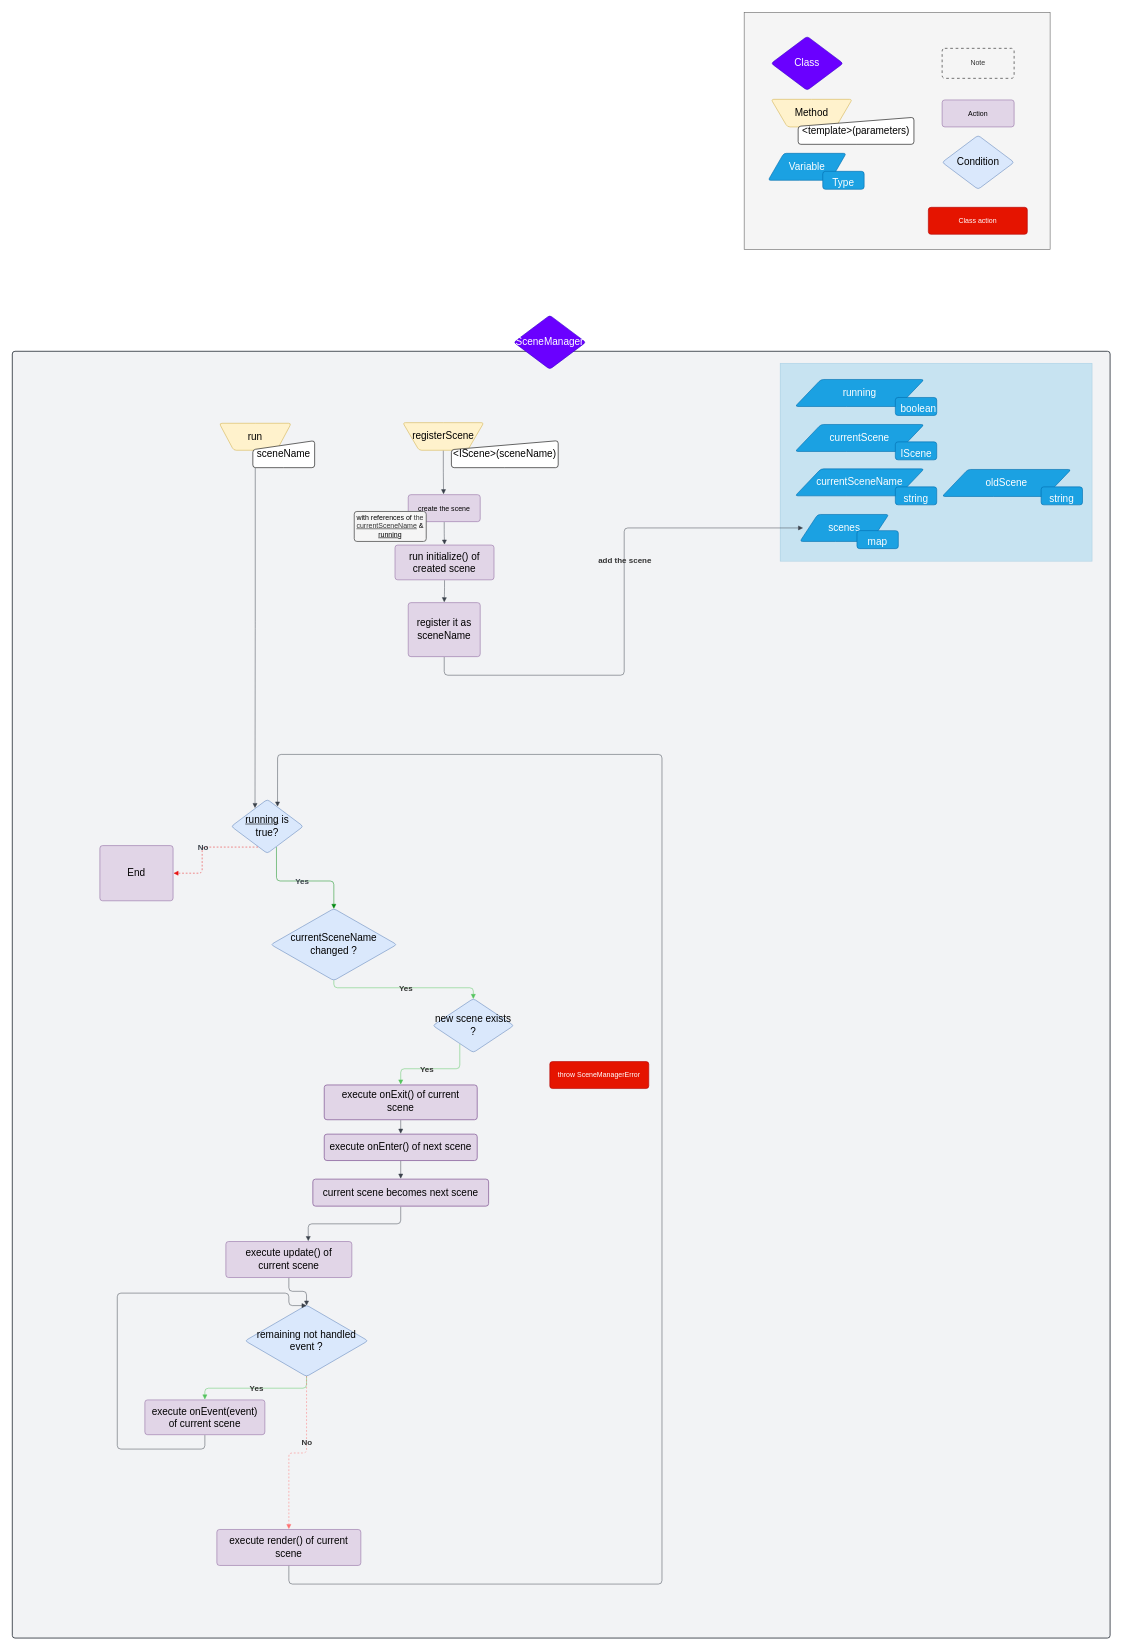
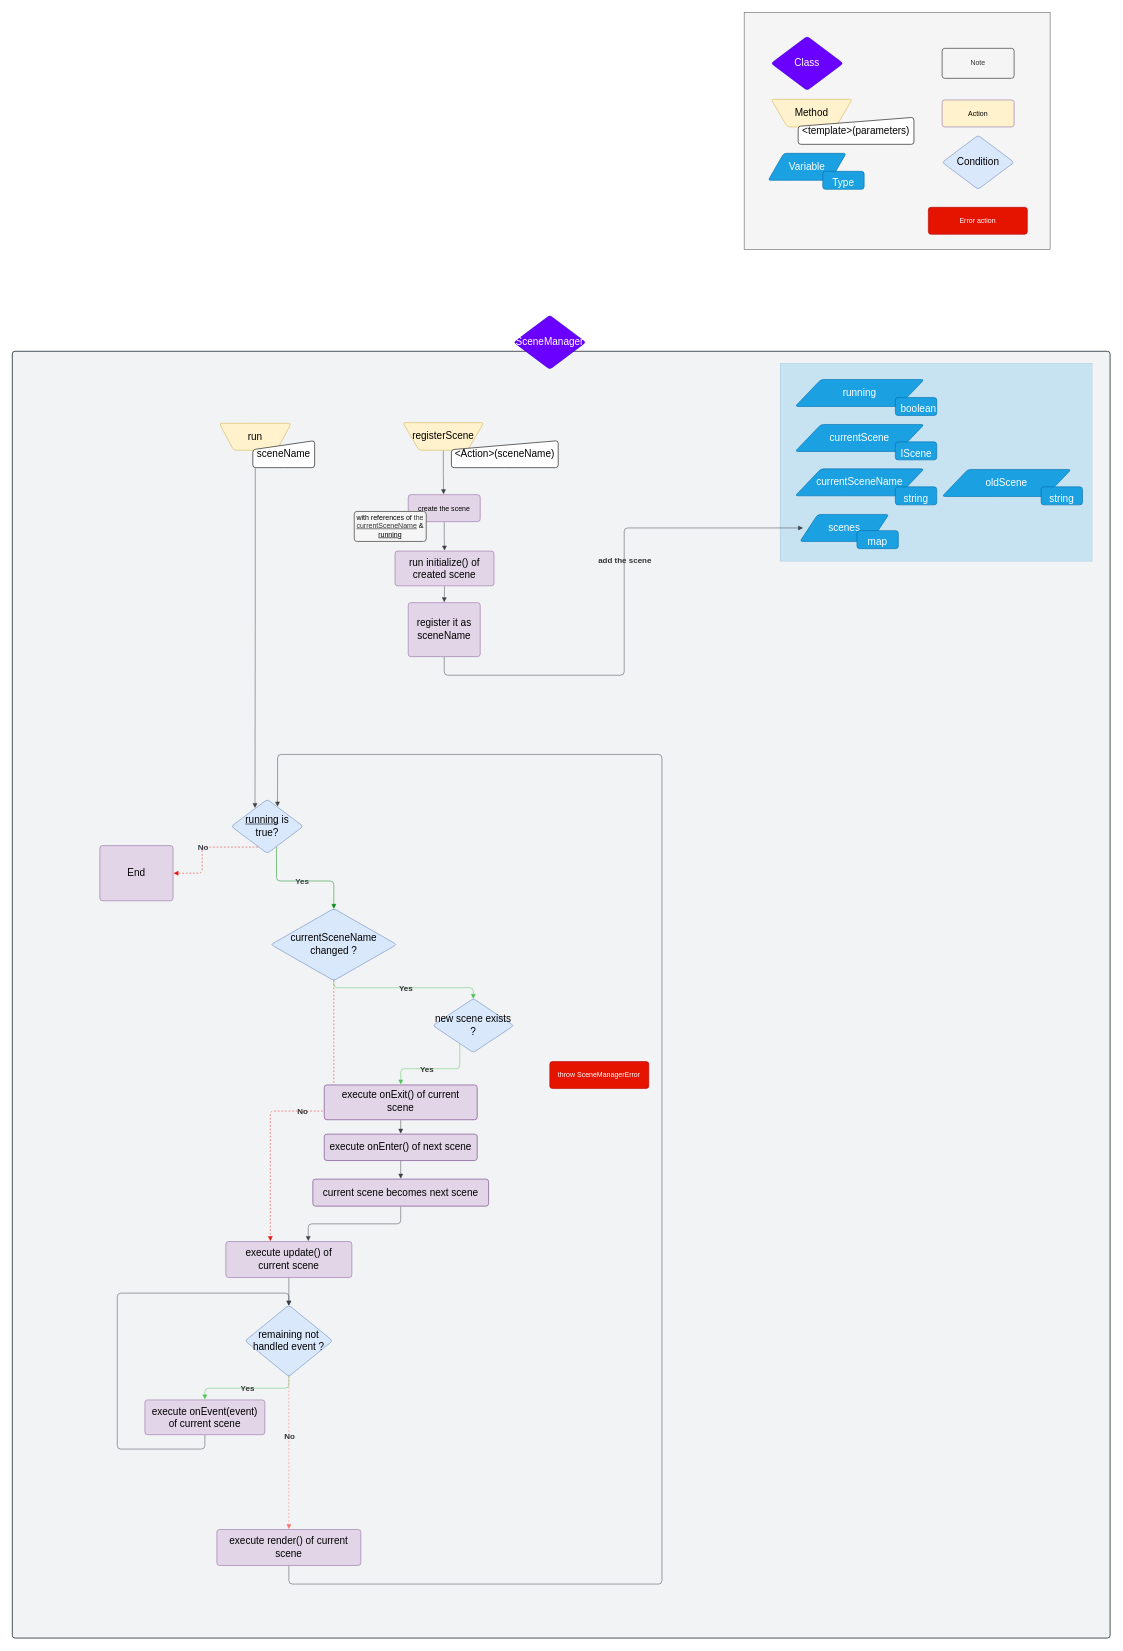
(978, 63) -> (978, 63)
(978, 113) -> (978, 113)
(978, 221) -> (978, 221)
(505, 455) -> (505, 455)
(445, 563) -> (445, 569)
none -> (303, 1111)
(307, 1341) -> (289, 1341)
